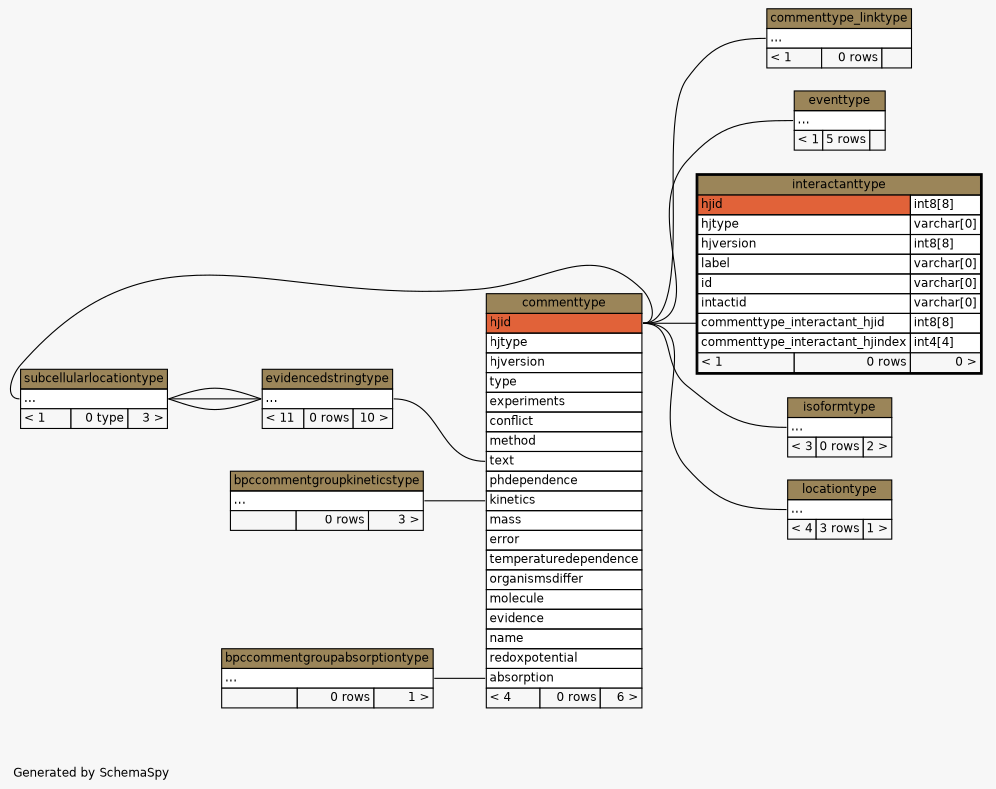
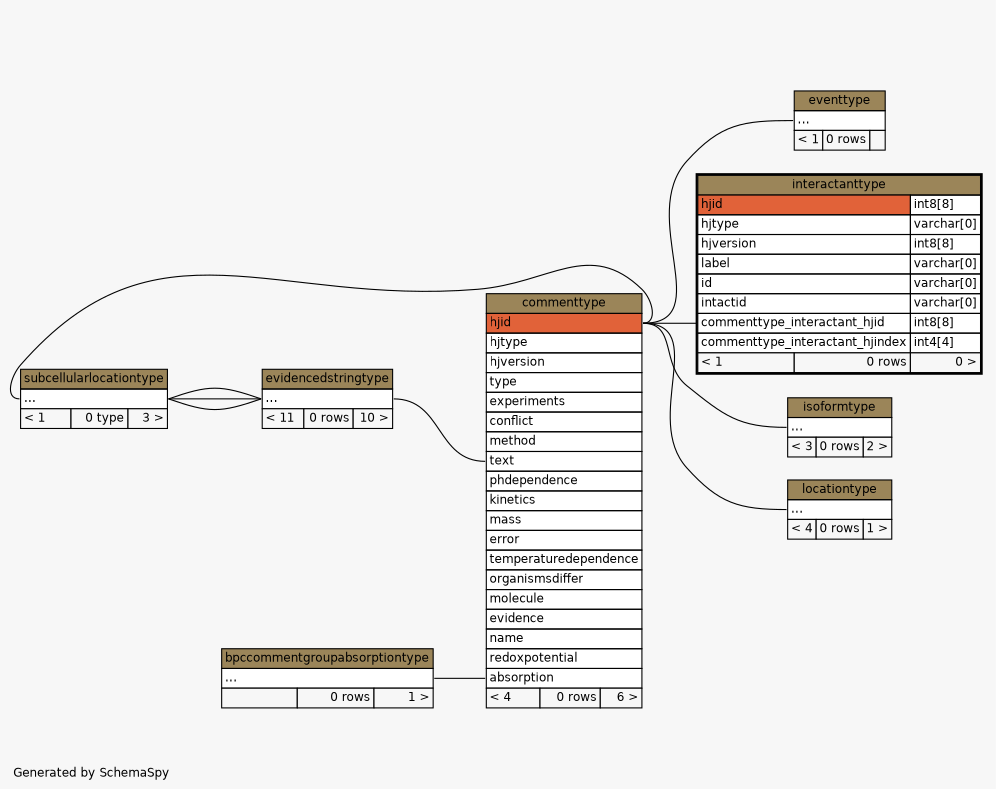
(839, 38) -> none
(846, 140) -> (846, 140)
(327, 501) -> none
(840, 529) -> (840, 529)
